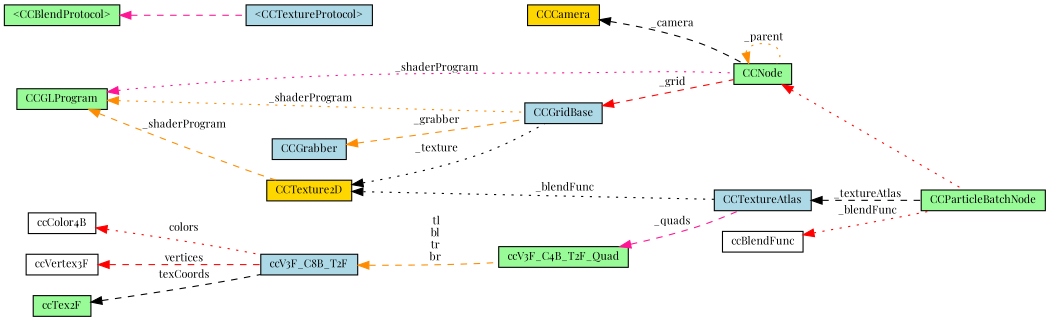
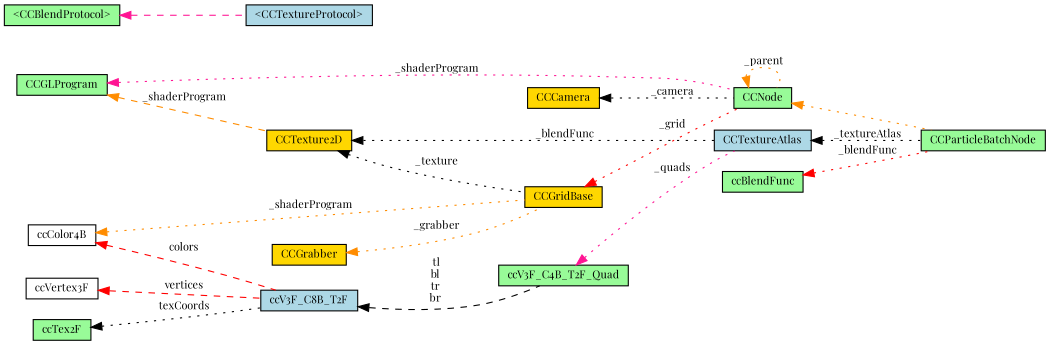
(679, 36) -> (672, 98)
(674, 92) -> (659, 148)
(322, 106) -> (316, 216)
(564, 113) -> (564, 197)
(441, 132) -> (452, 238)
(878, 140) -> (867, 117)
(309, 149) -> (309, 255)
(872, 200) -> (872, 140)
(686, 230) -> (657, 200)
(184, 241) -> (191, 266)
(763, 242) -> (763, 182)
(434, 265) -> (456, 308)
(182, 288) -> (181, 318)
